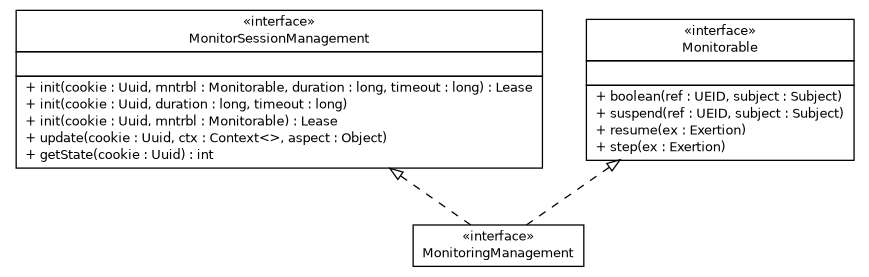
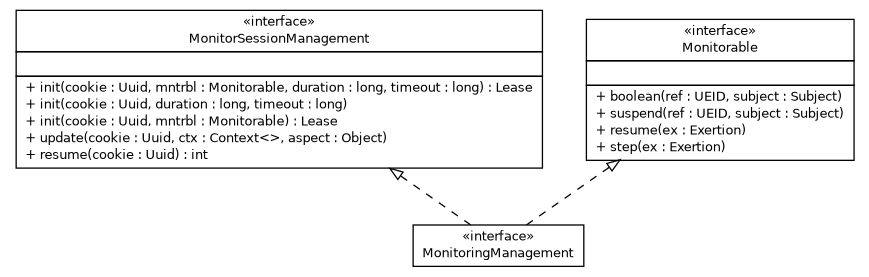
(120, 155) -> (117, 155)
